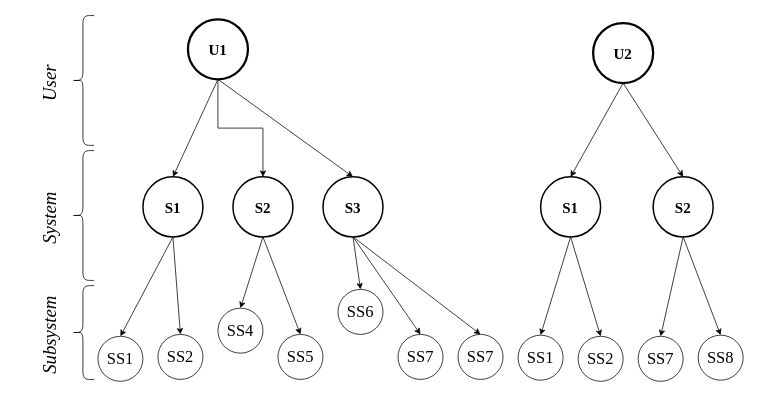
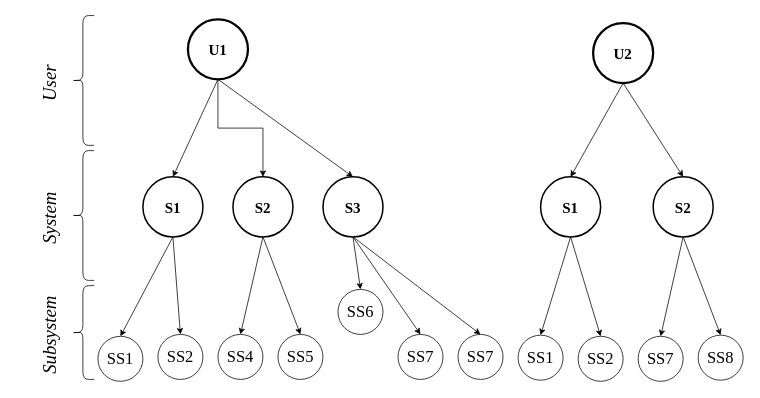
(240, 330) -> (240, 357)
